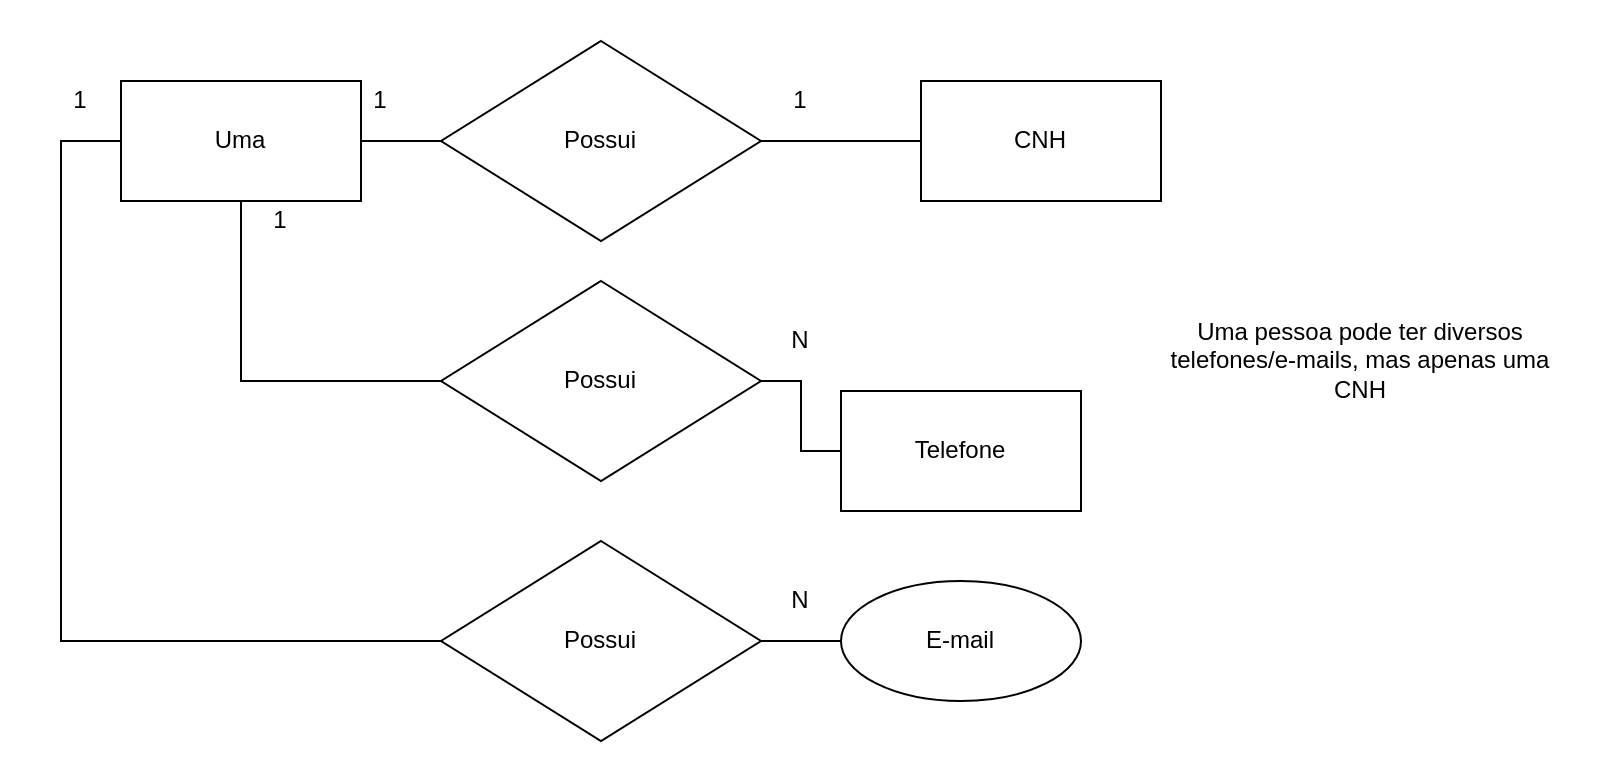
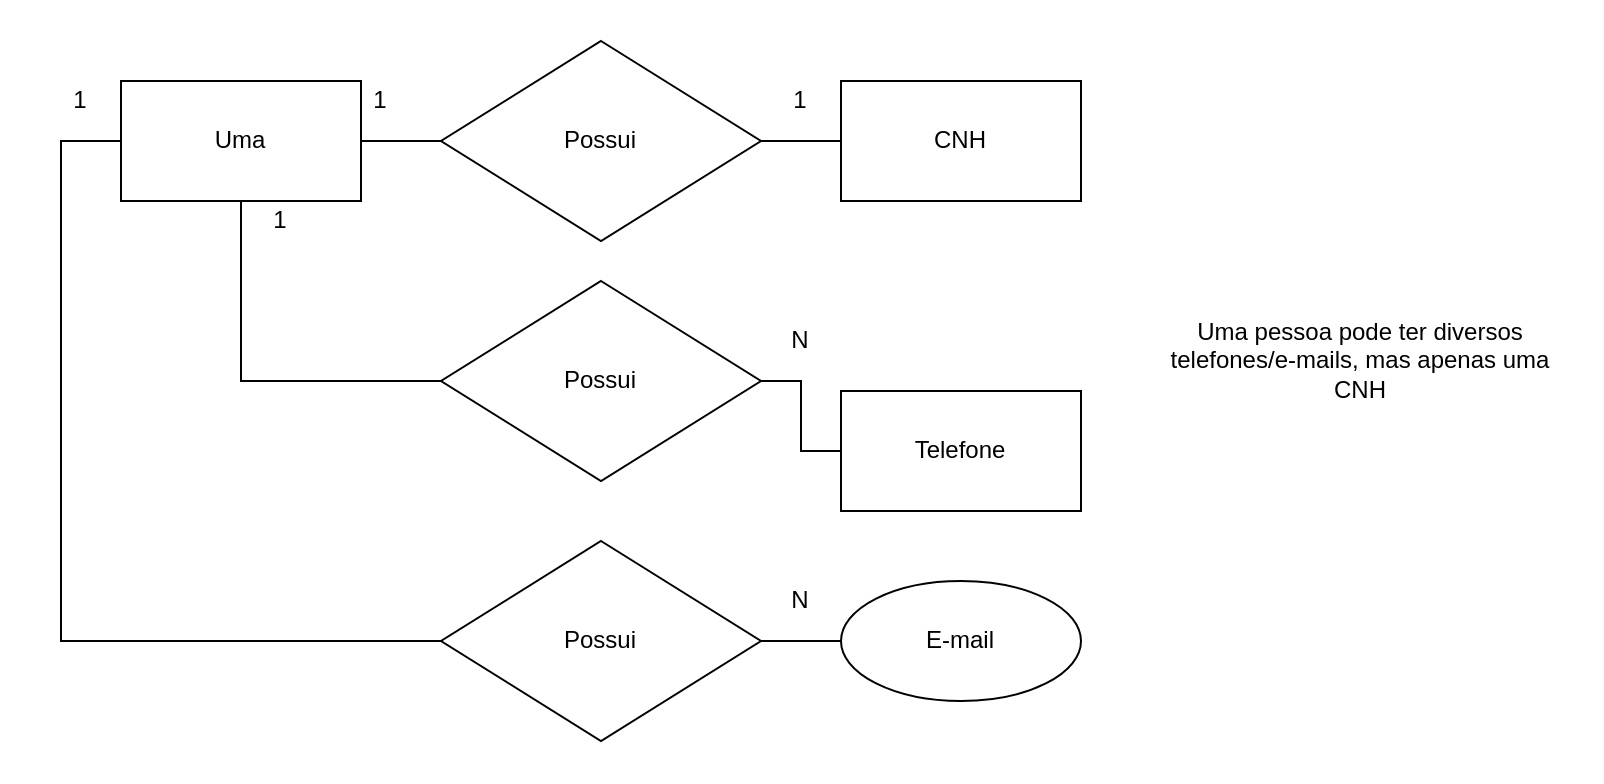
(1041, 141) -> (961, 141)
